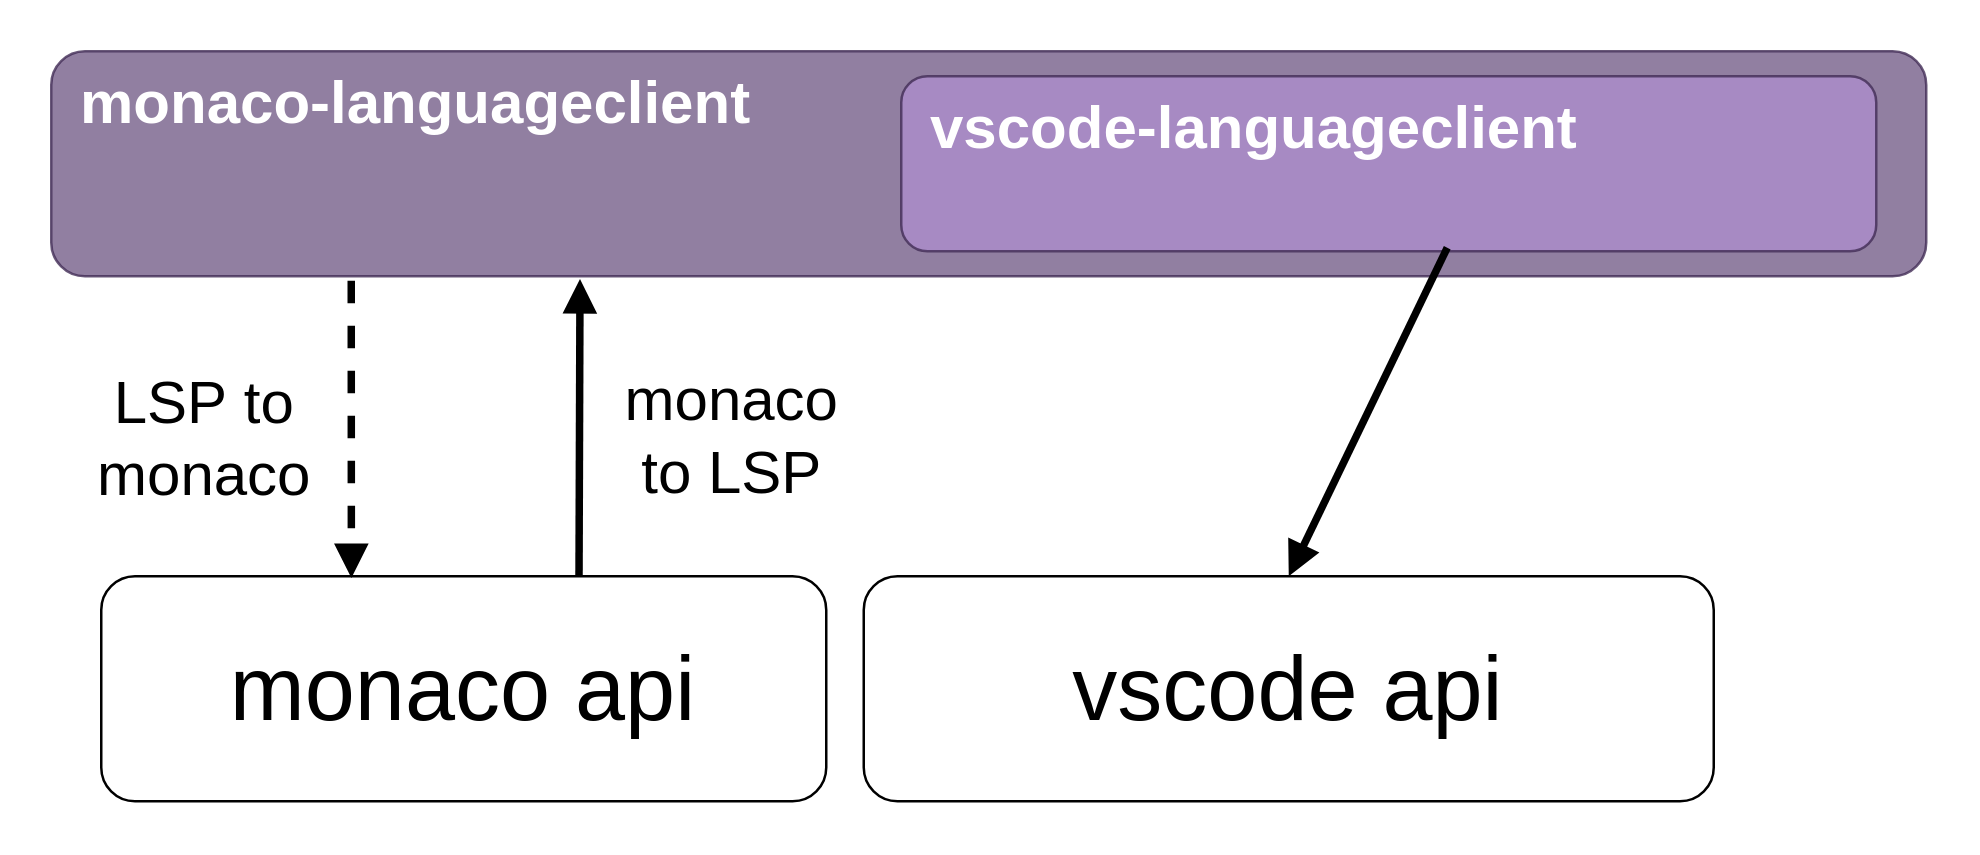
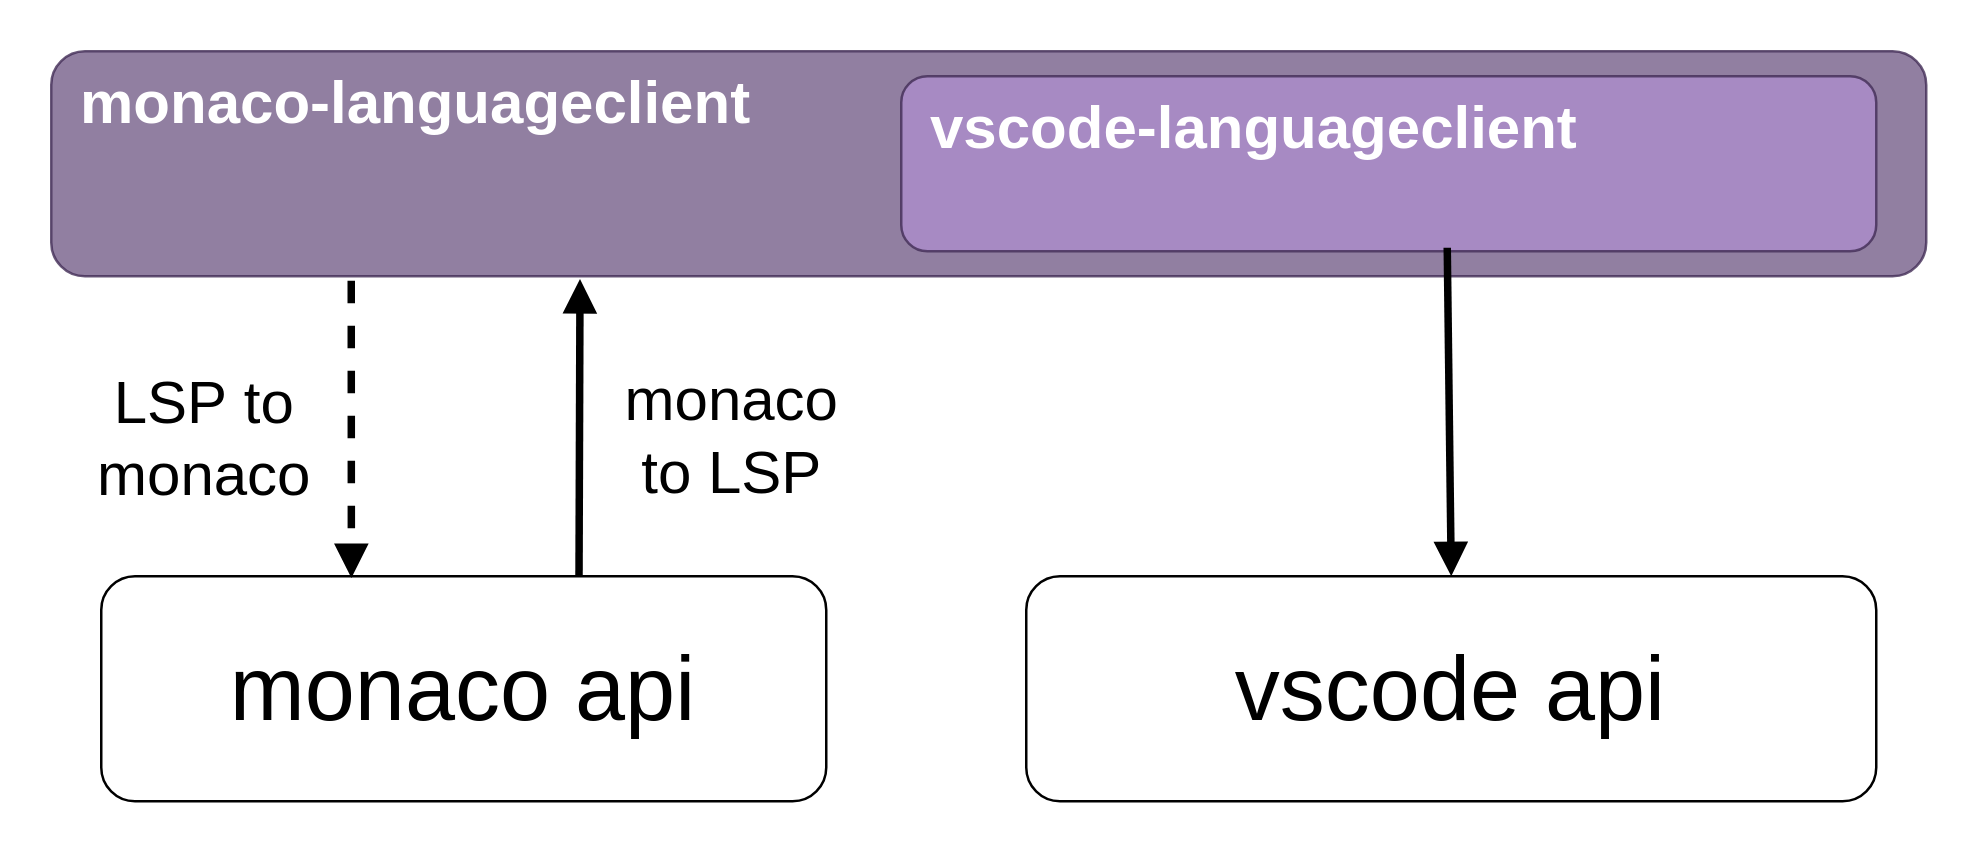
(1289, 689) -> (1451, 689)
